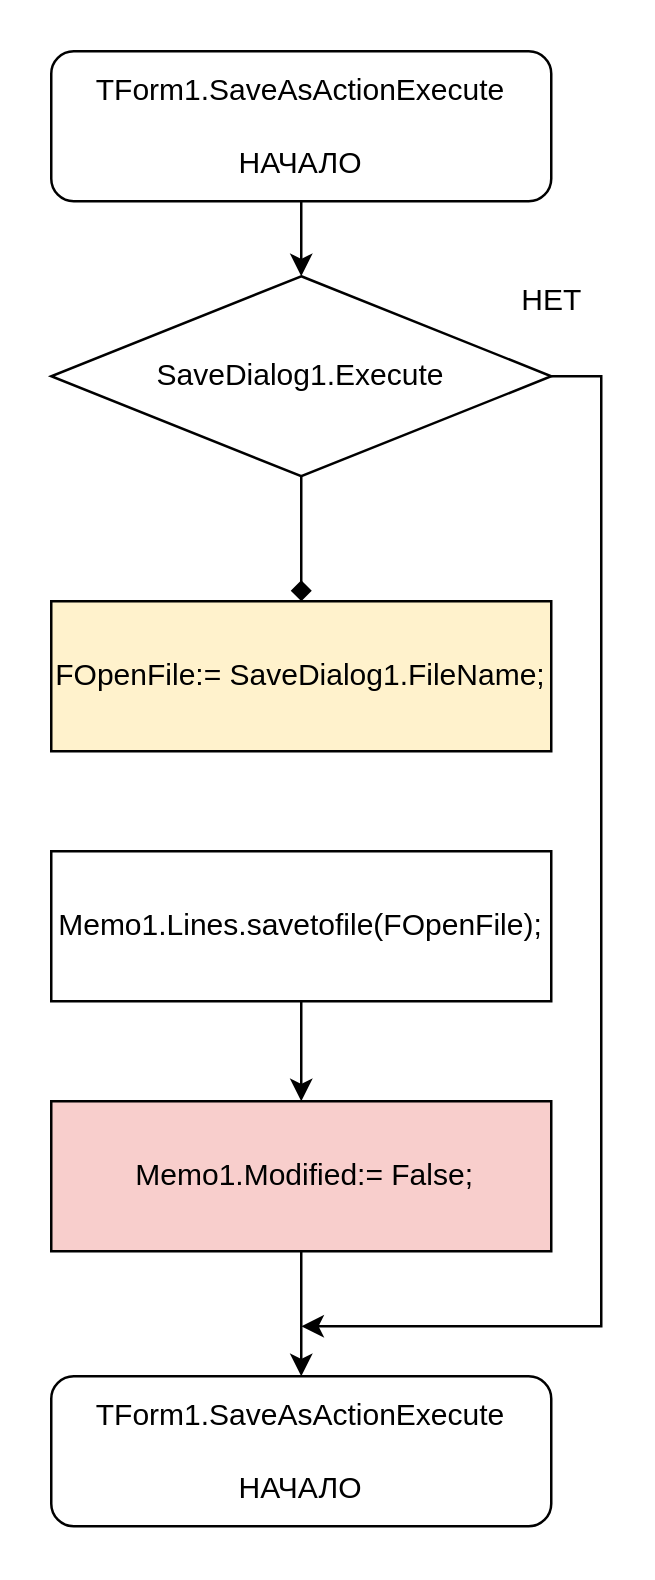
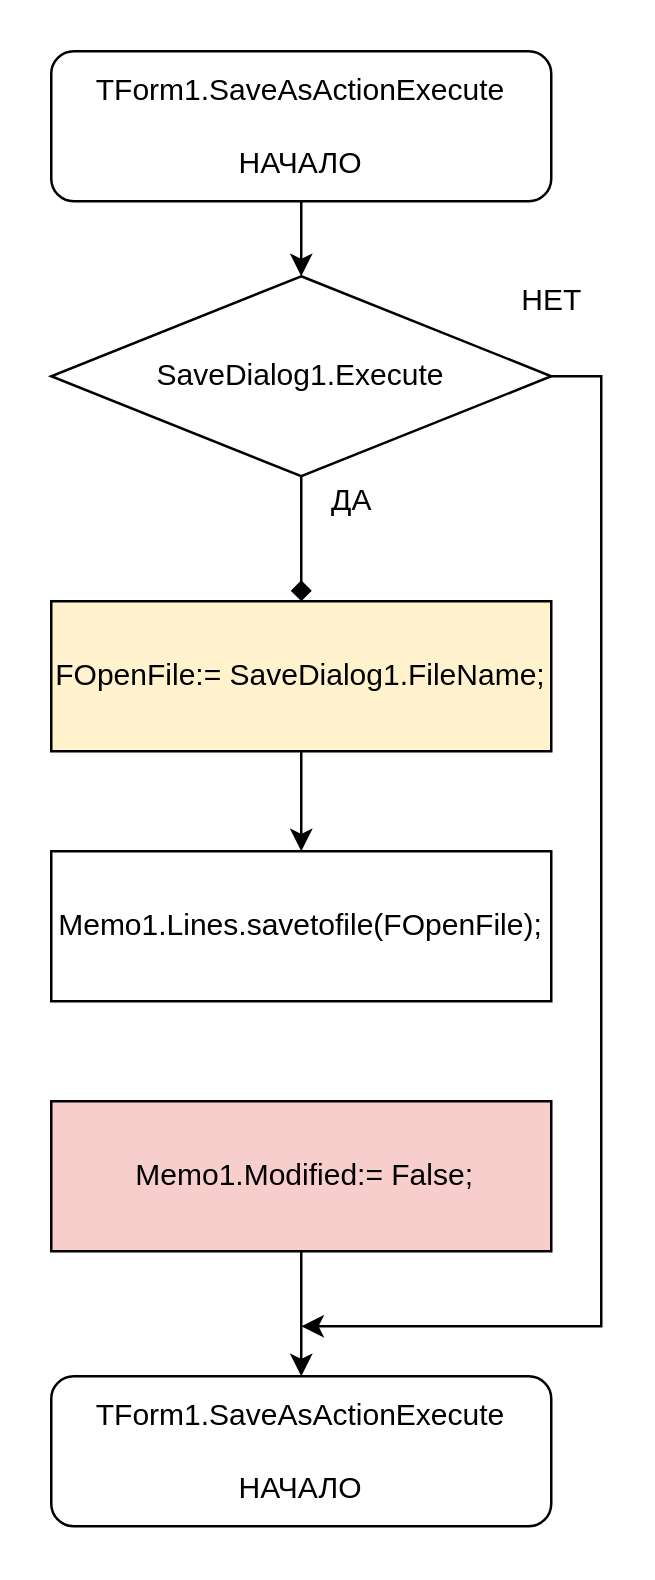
none -> (351, 501)
none -> (301, 793)
(301, 1043) -> none
